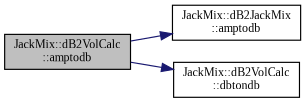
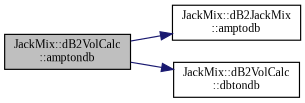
(68, 52) -> (68, 52)
